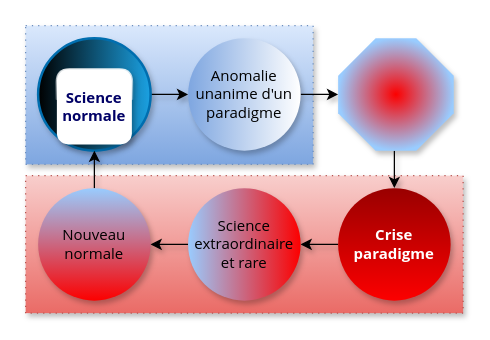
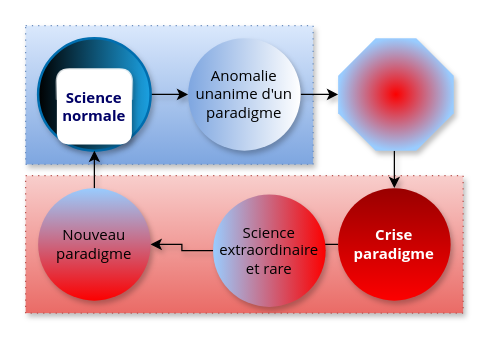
(94, 244) -> (94, 244)
(244, 244) -> (269, 251)
